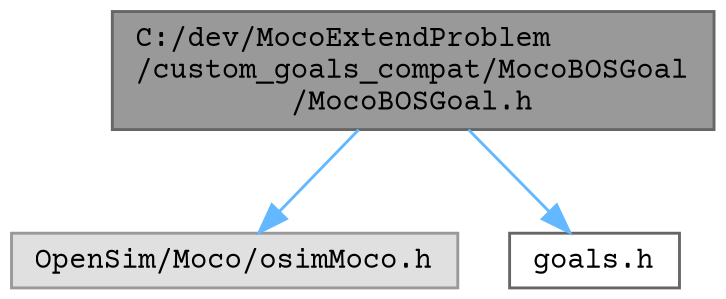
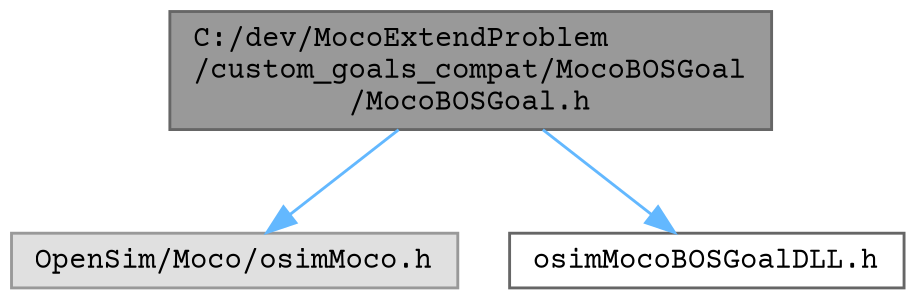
(595, 261) -> (707, 261)
